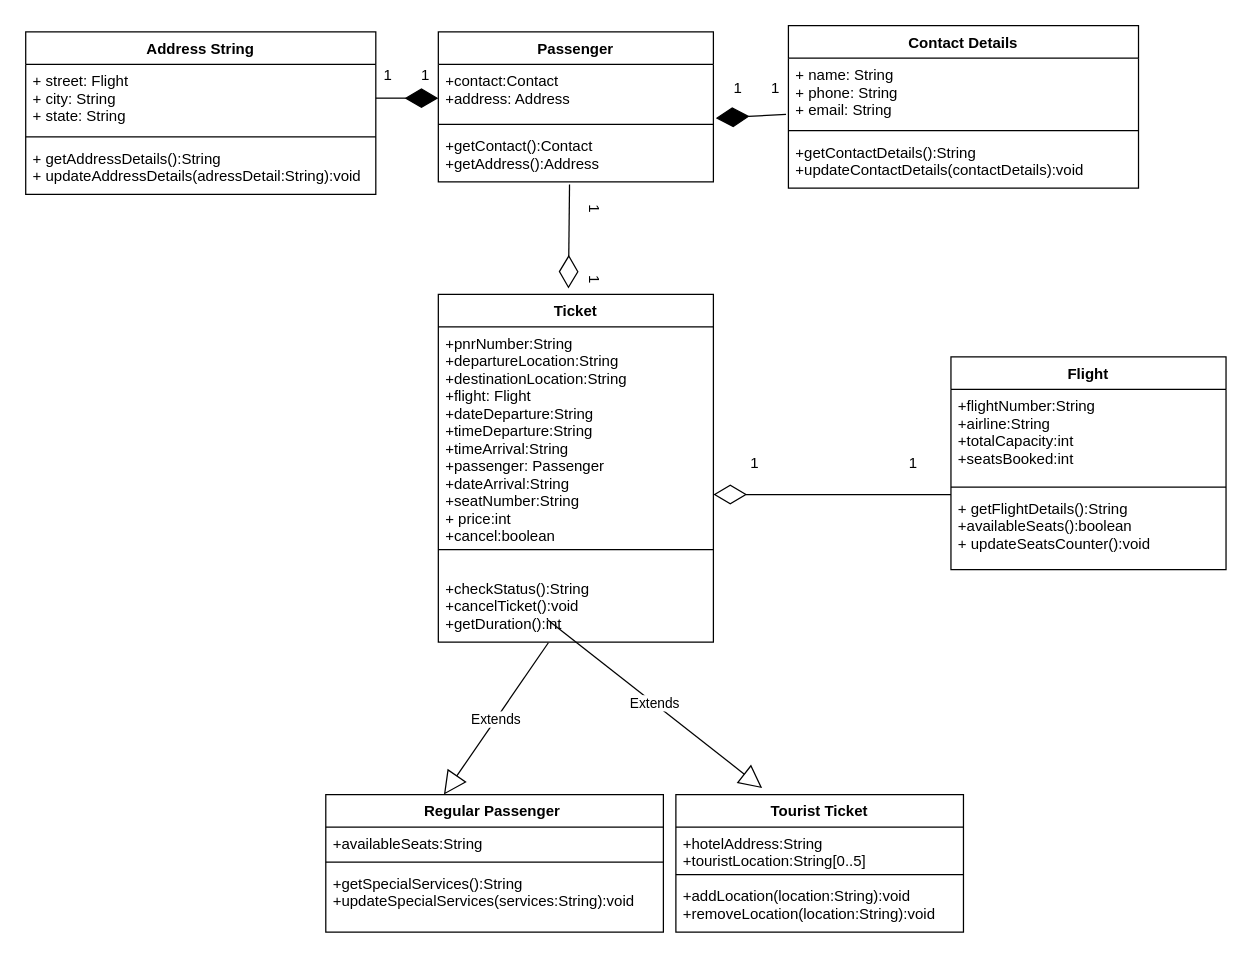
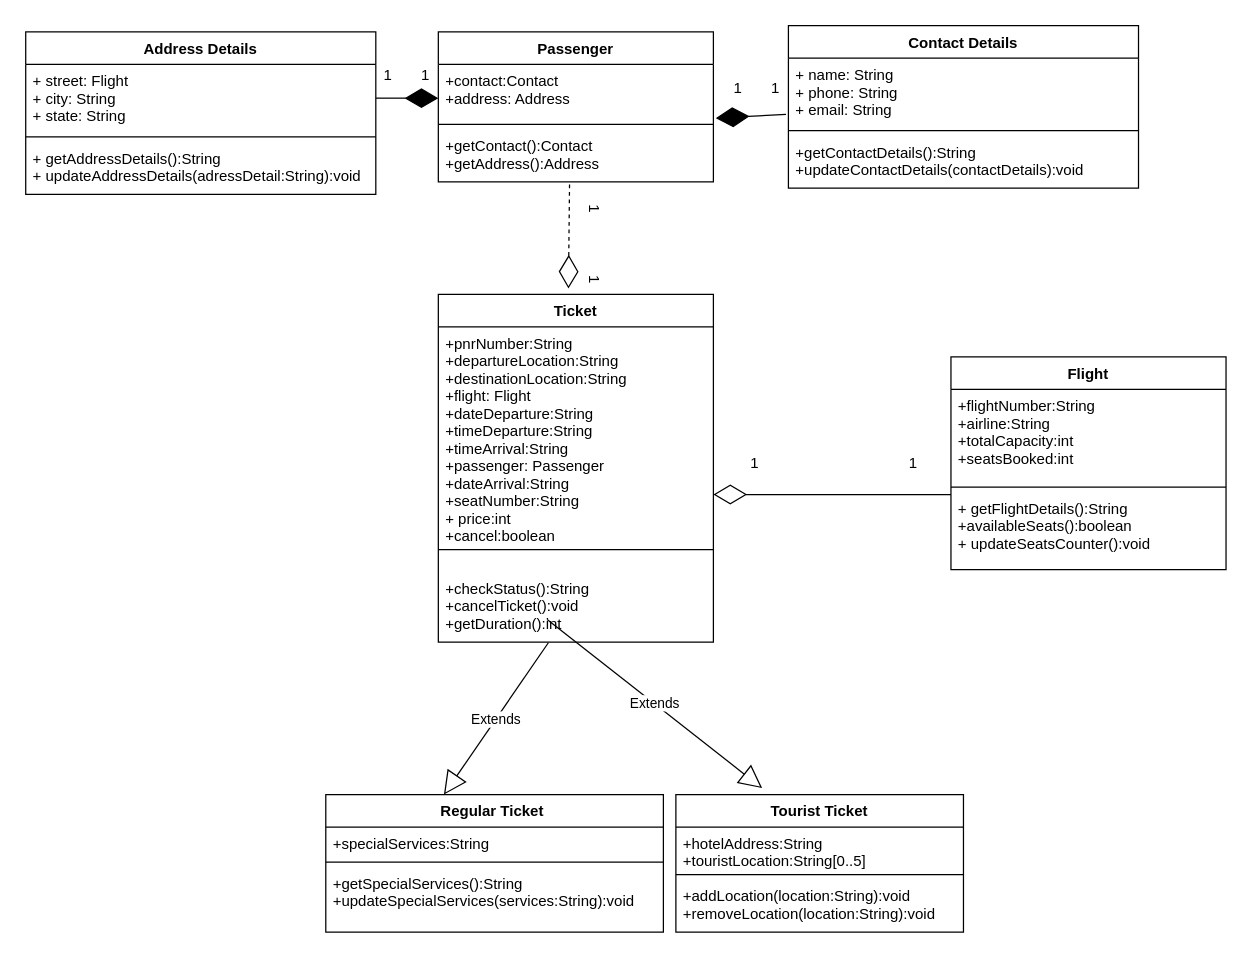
(200, 49) -> (200, 49)
(569, 220) -> (569, 220)
(494, 811) -> (494, 811)
(415, 844) -> (419, 844)
